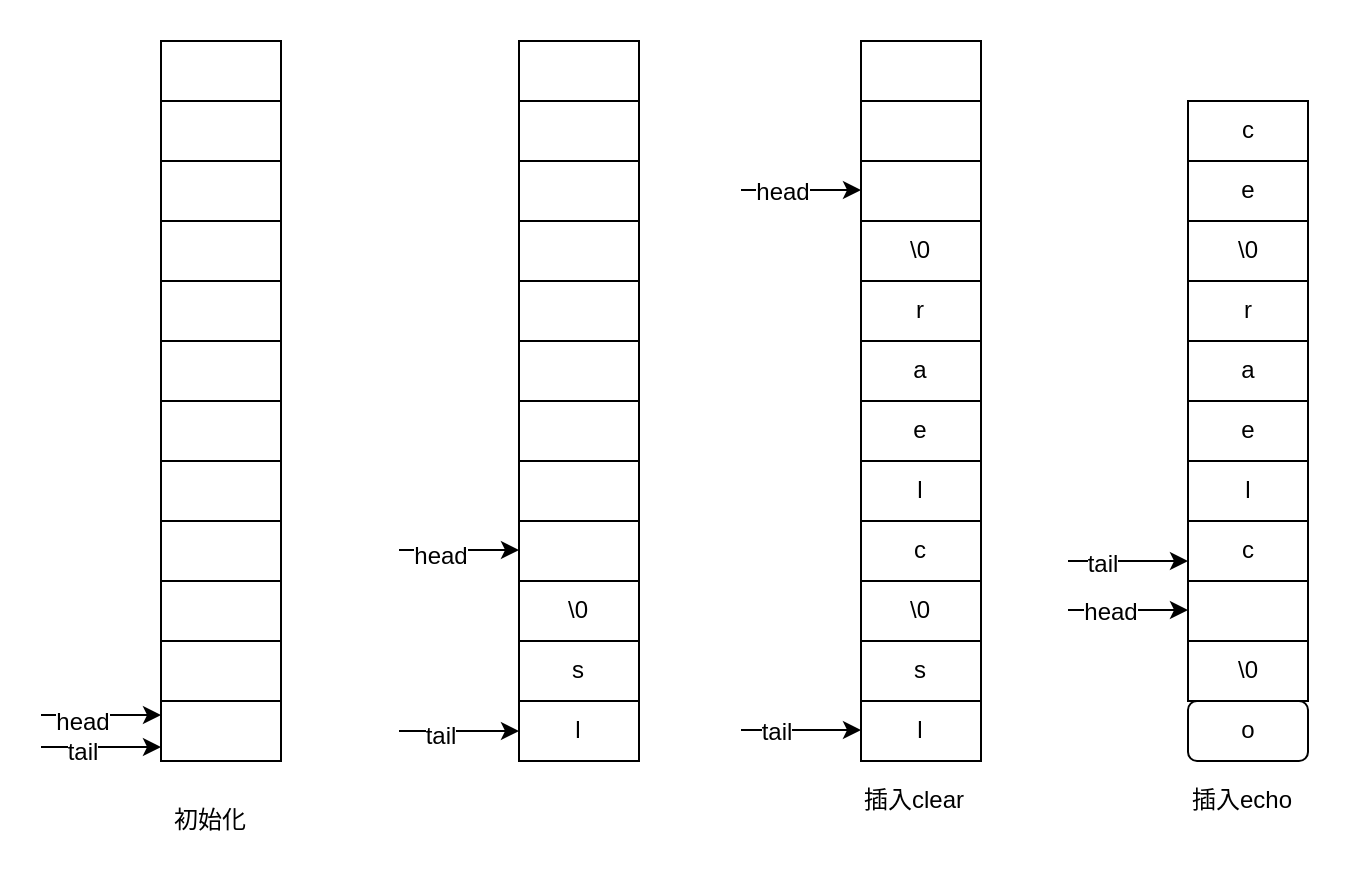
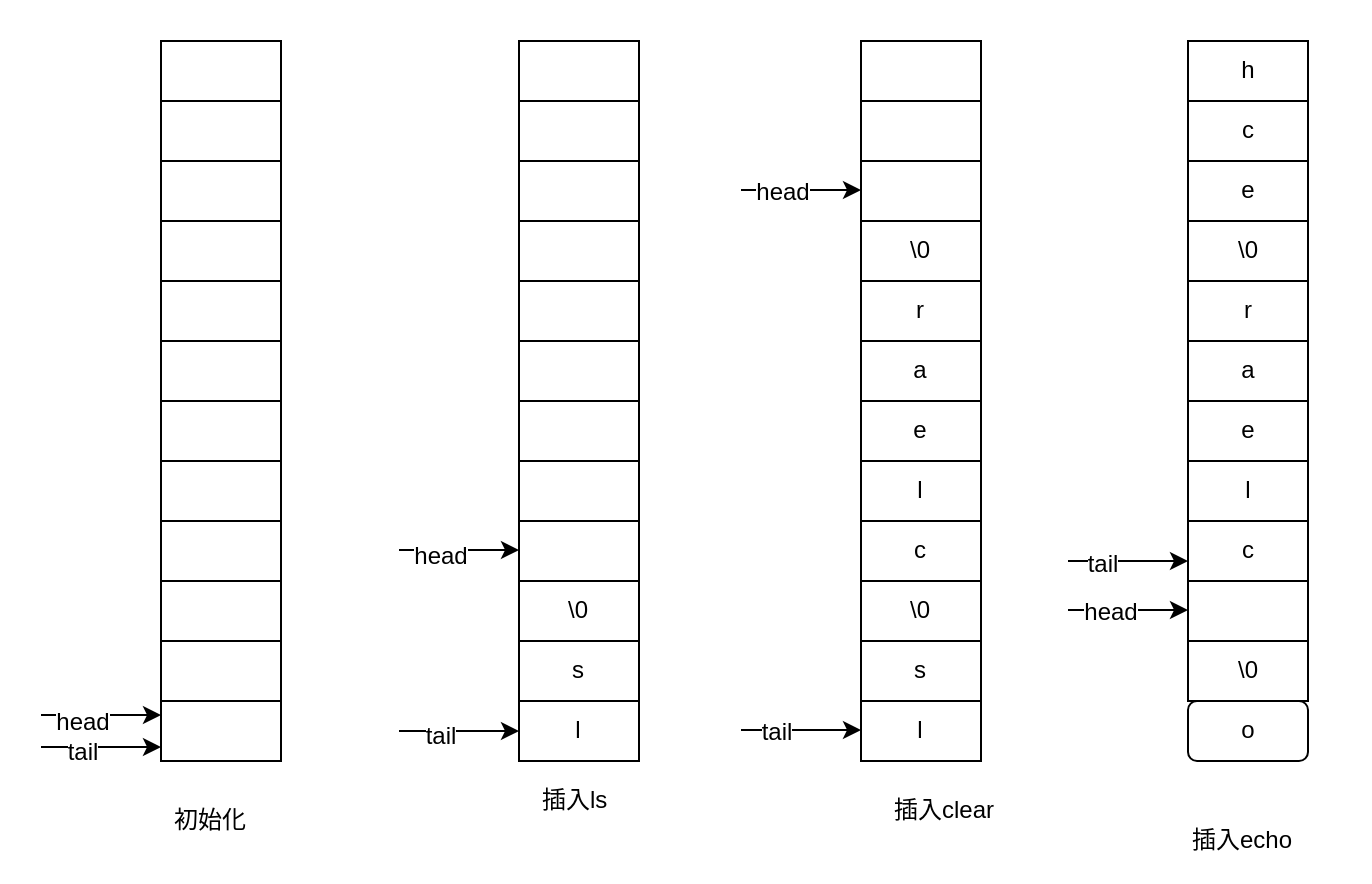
none -> (1248, 71)
none -> (589, 801)
(931, 801) -> (961, 811)
(1258, 801) -> (1258, 841)
